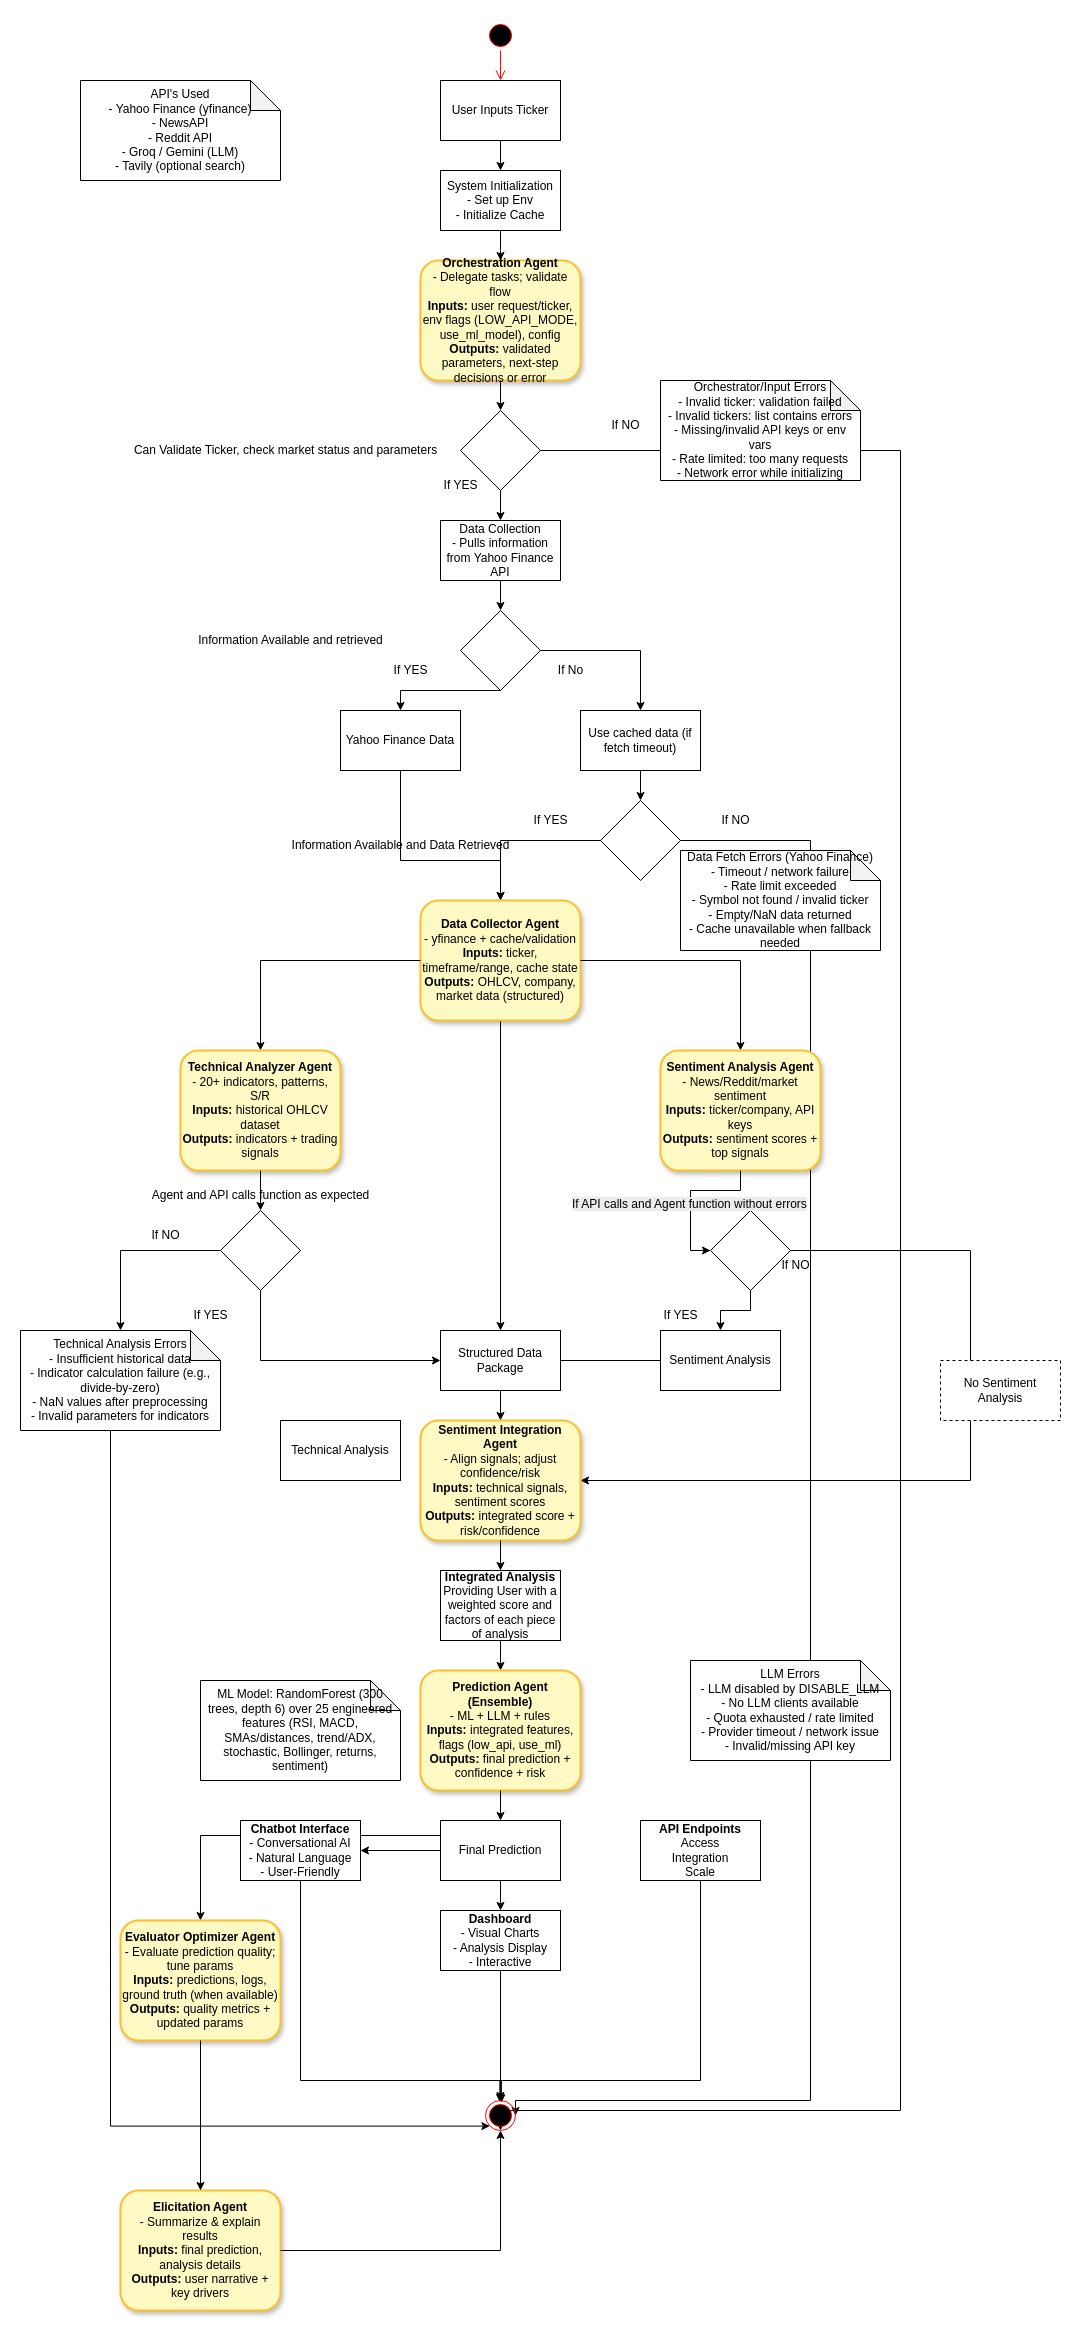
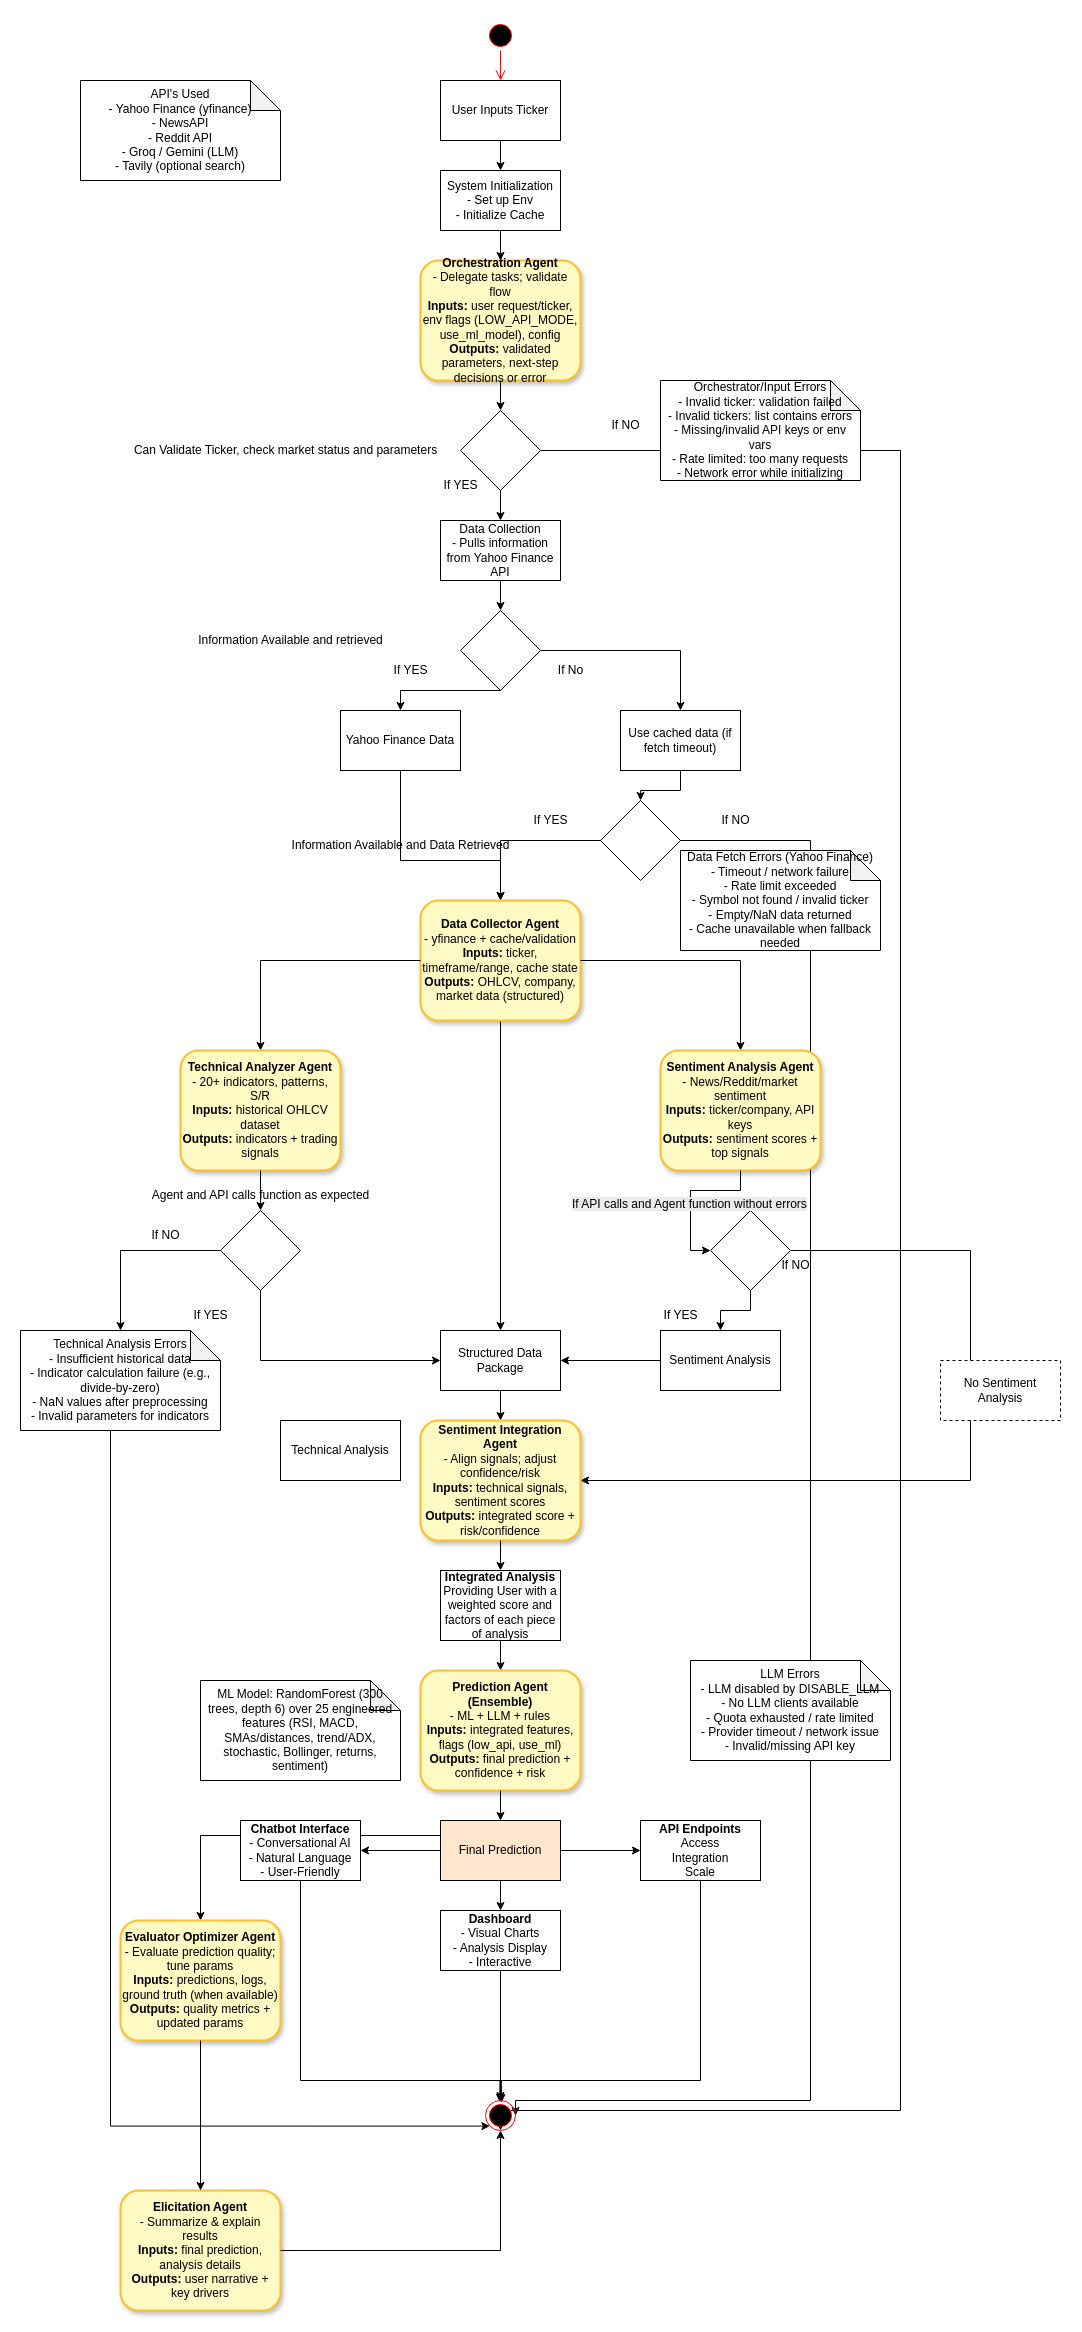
(641, 741) -> (681, 741)
(566, 1361) -> (568, 1361)
(501, 1851) -> (501, 1851)
none -> (597, 1851)
